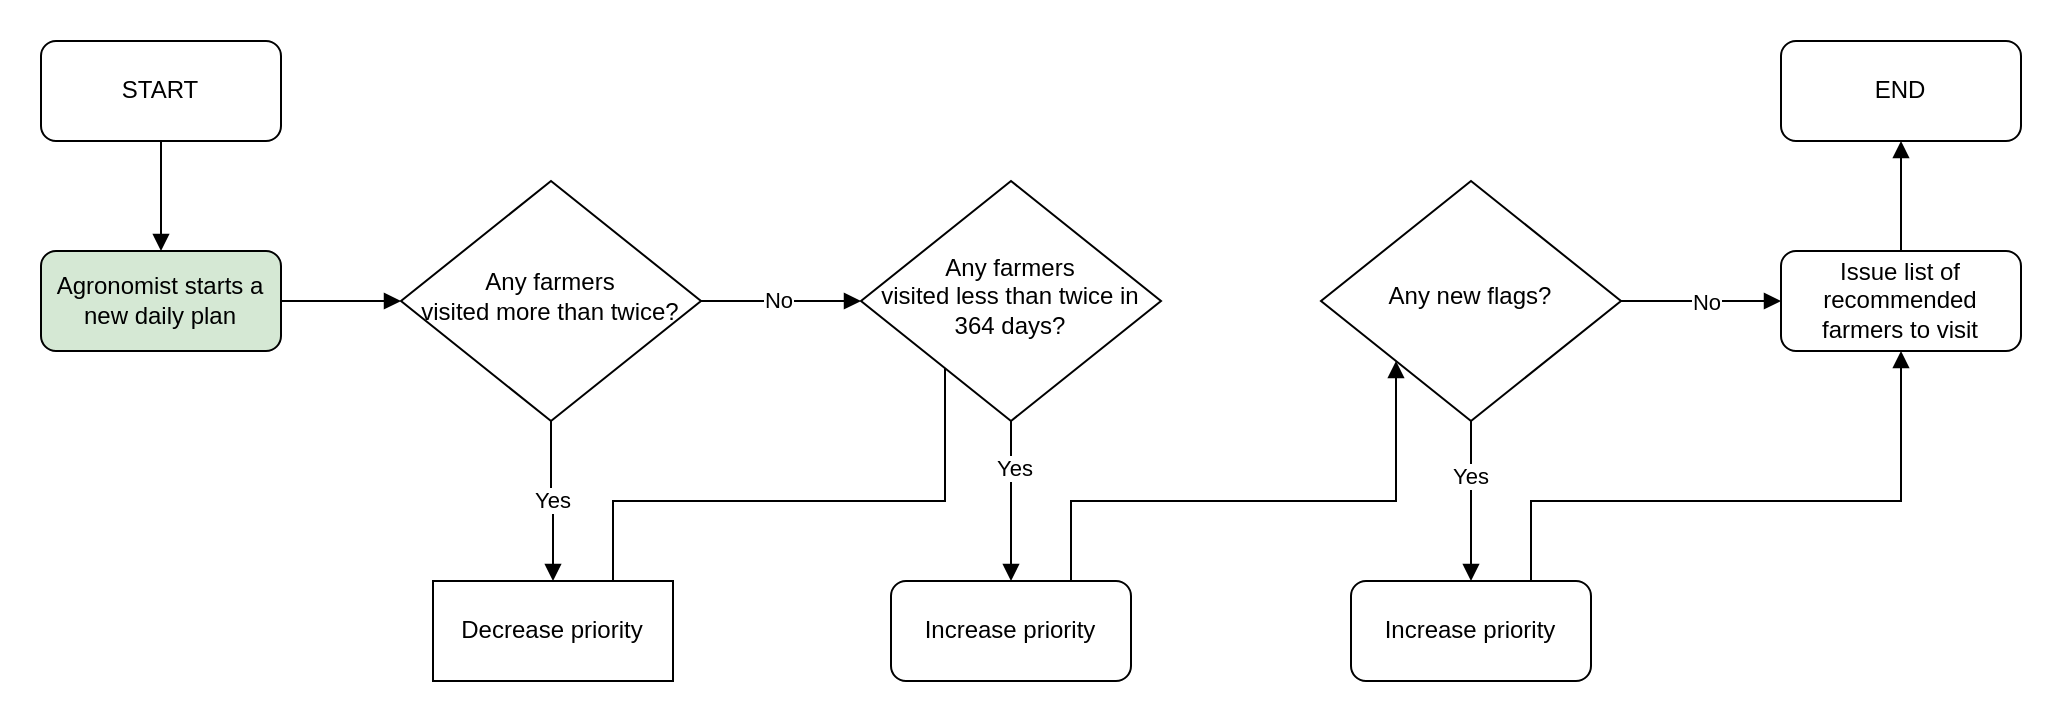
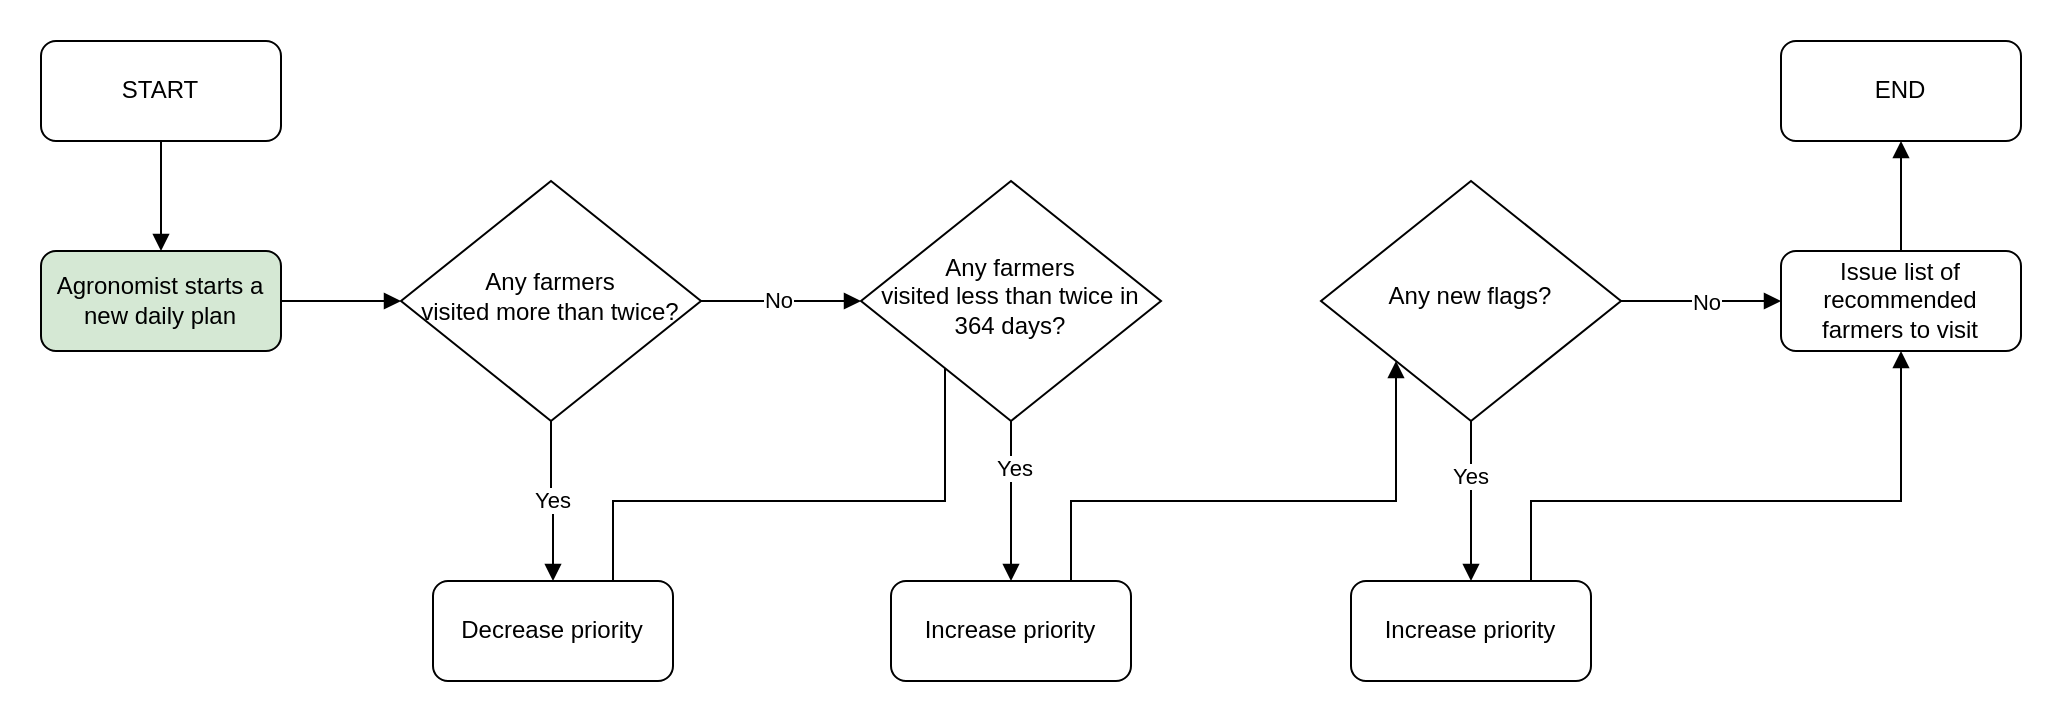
(553, 631) -> (553, 631)
